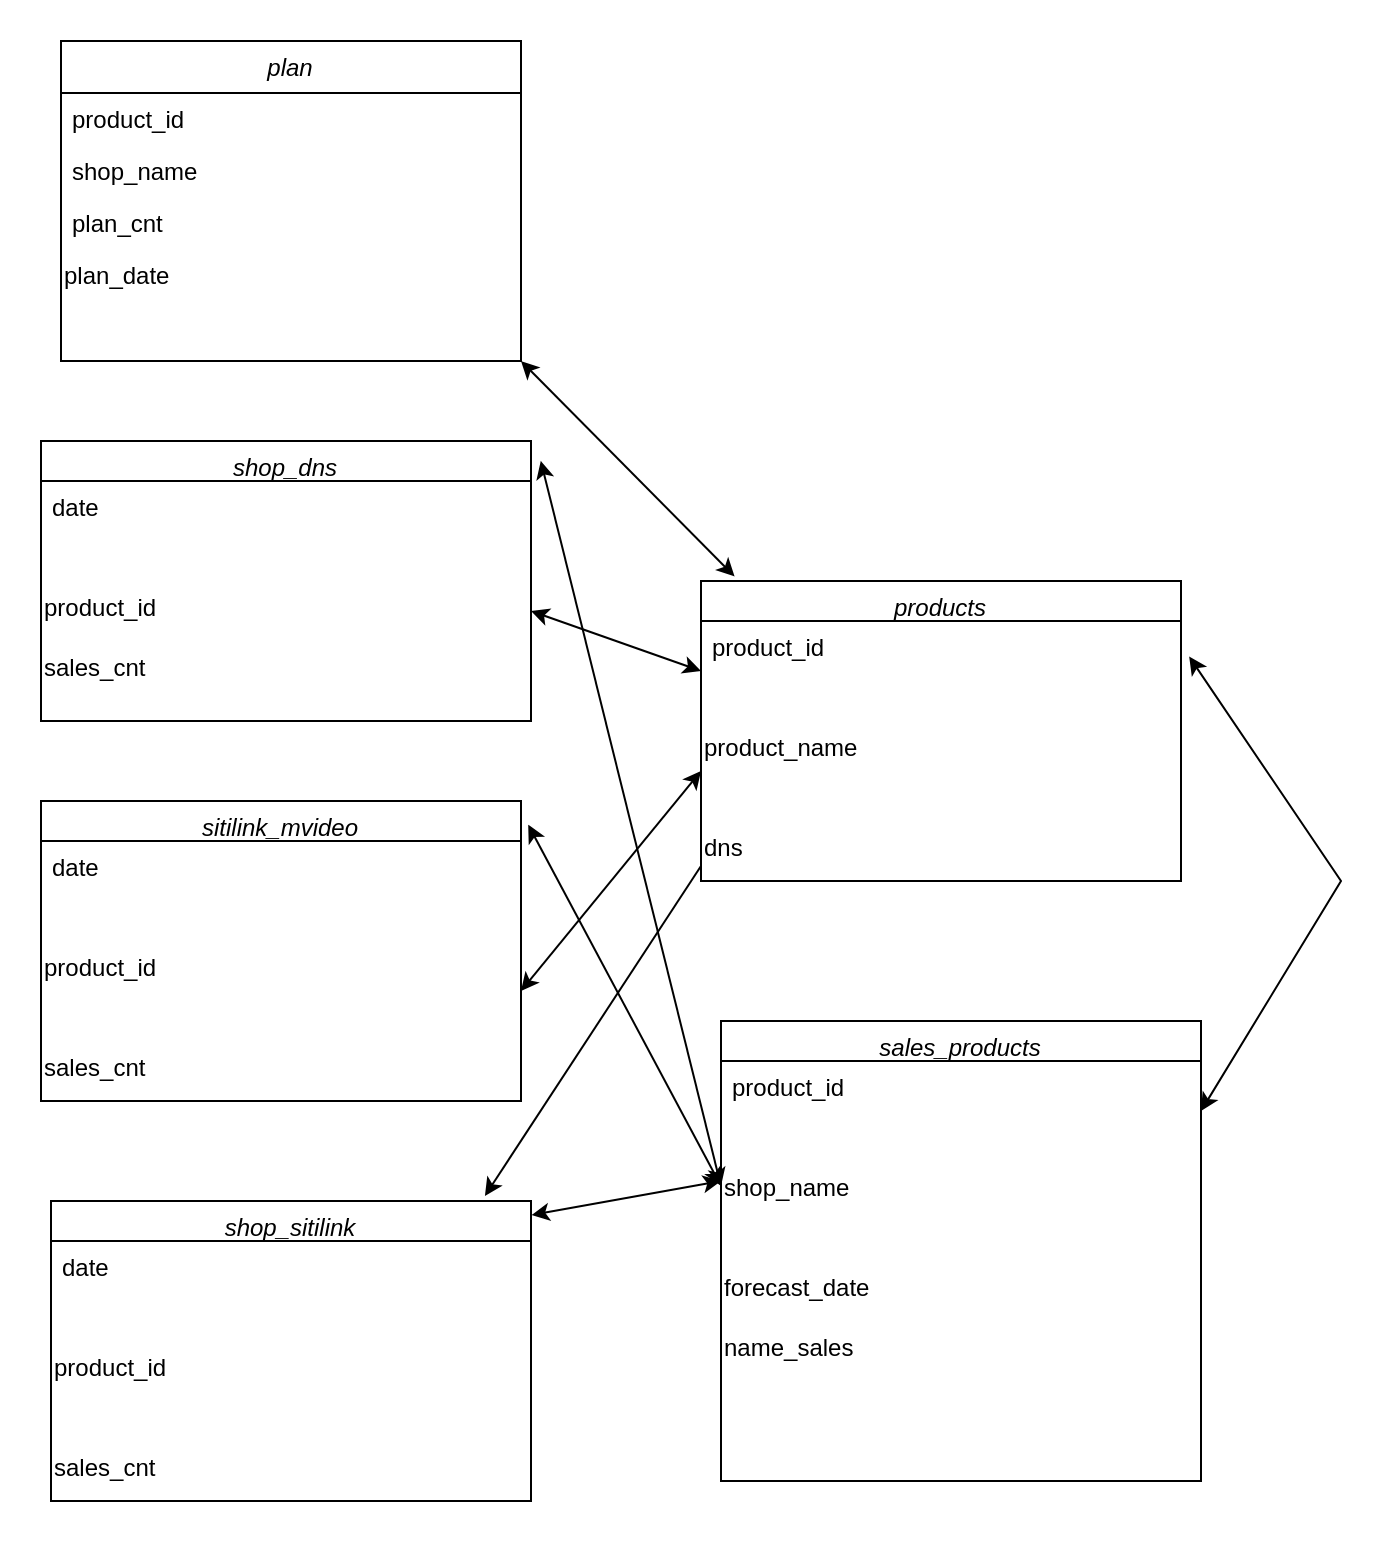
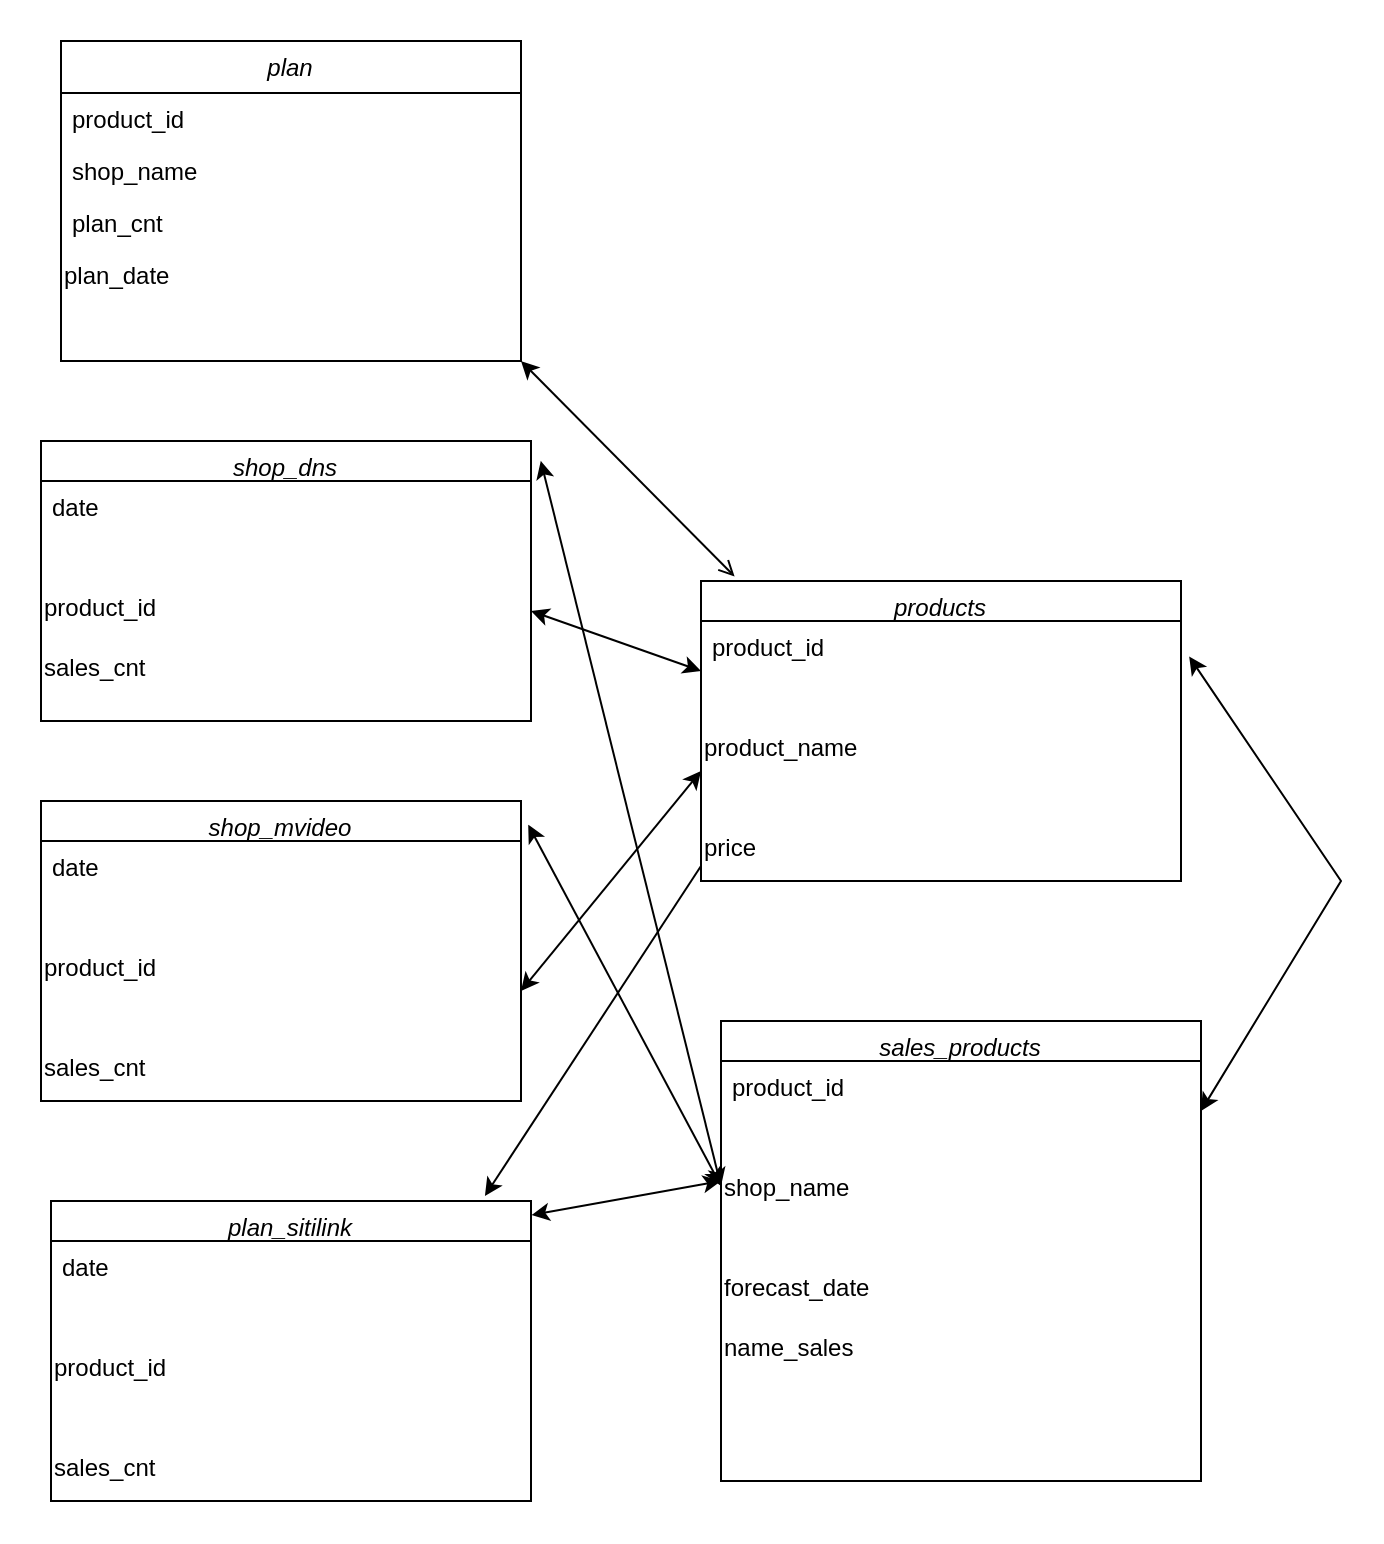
(724, 566) -> (726, 568)
(280, 828) -> (280, 828)
(725, 849) -> (735, 849)
(290, 1228) -> (290, 1228)
